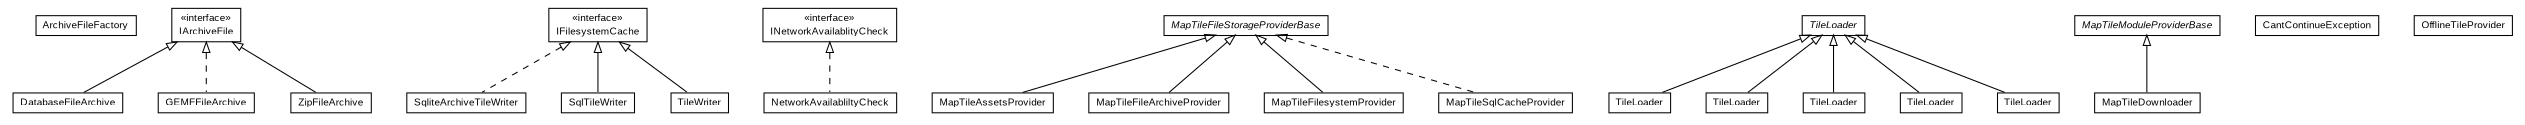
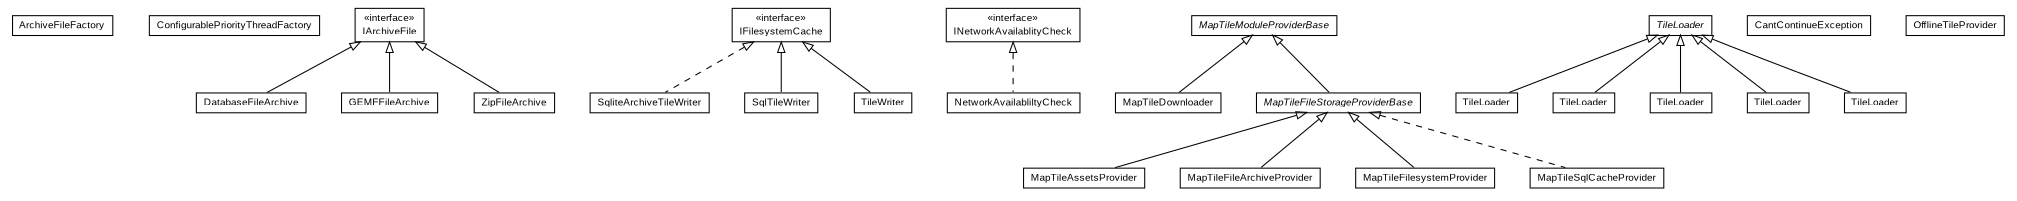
none -> (234, 25)
none -> (1305, 68)
(206, 72) -> (390, 72)
